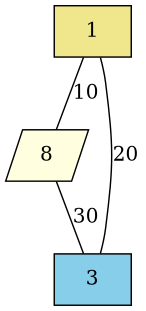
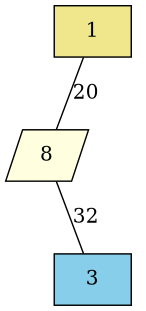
(86, 93) -> (86, 93)
(112, 155) -> none
(86, 218) -> (86, 218)
